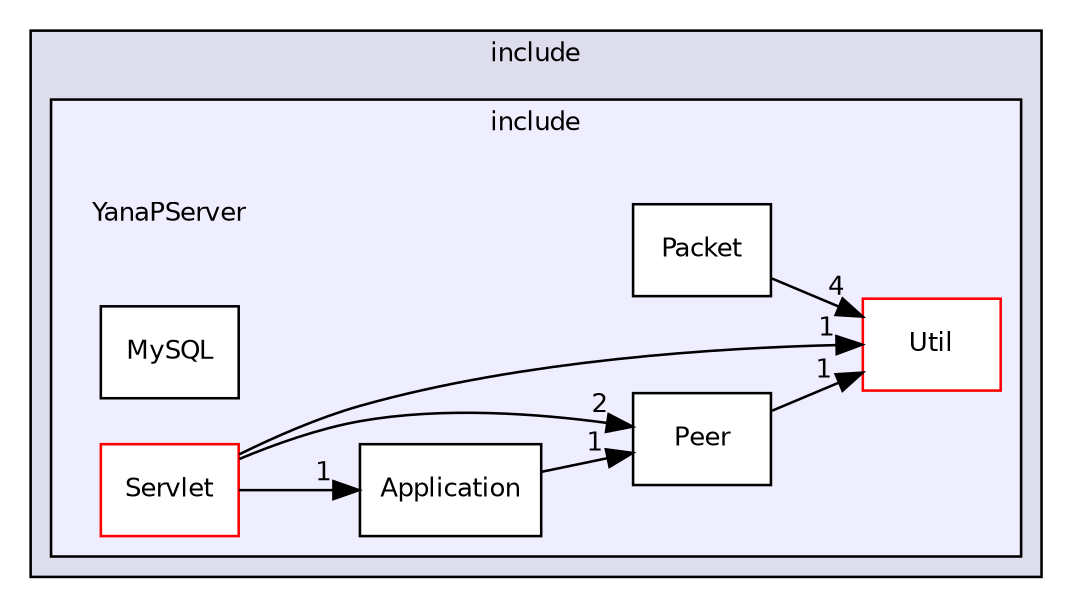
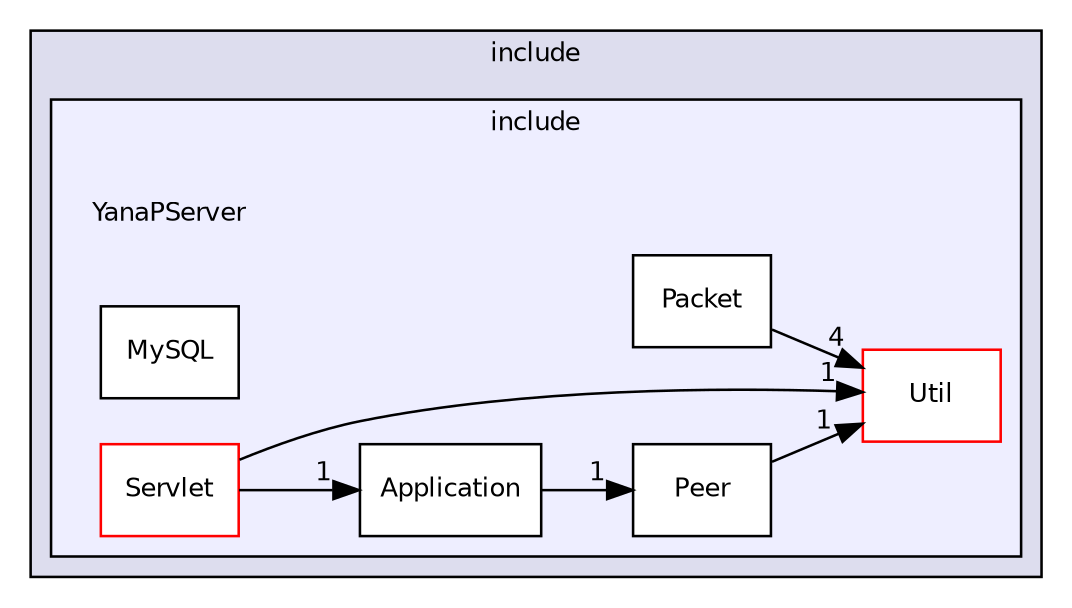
(420, 414) -> none
